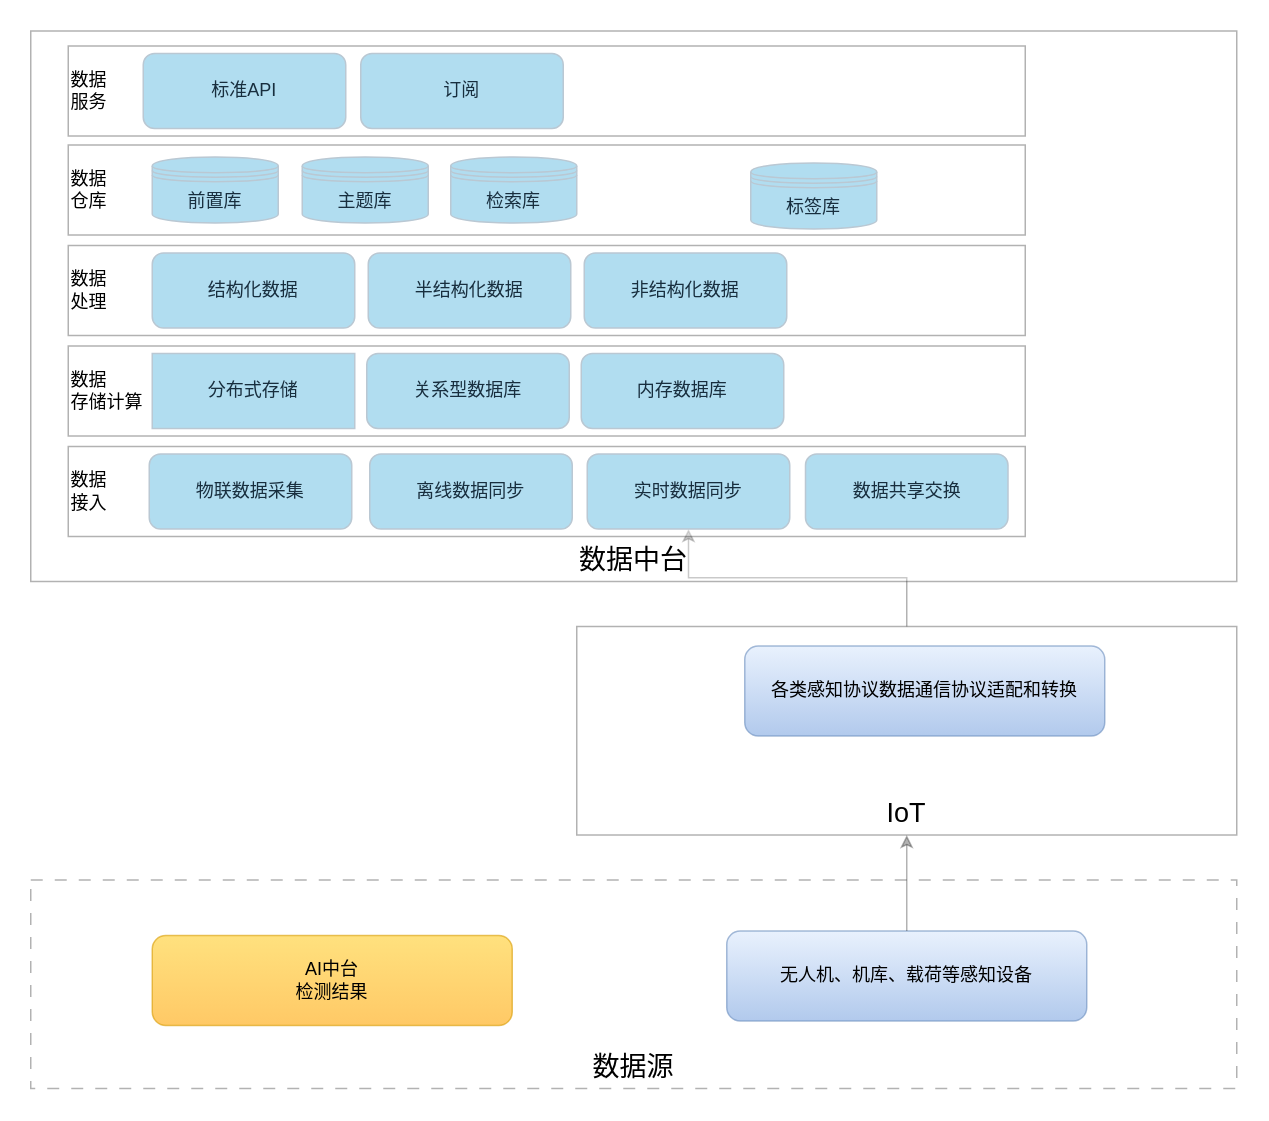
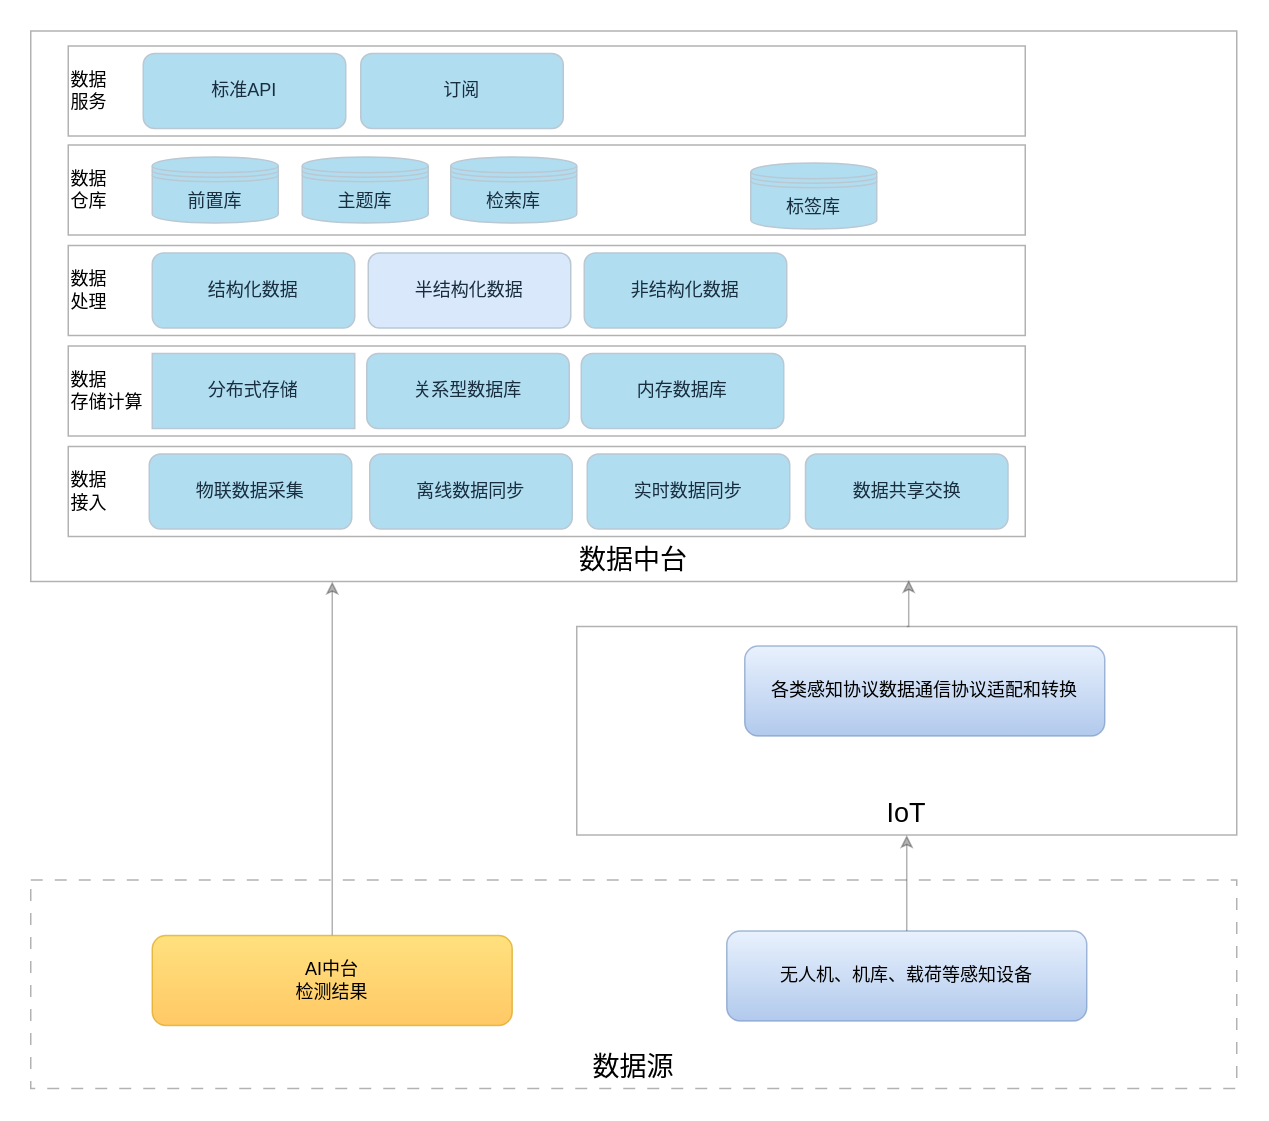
(470, 290) -> (470, 290)
(907, 603) -> (909, 608)
none -> (332, 763)
